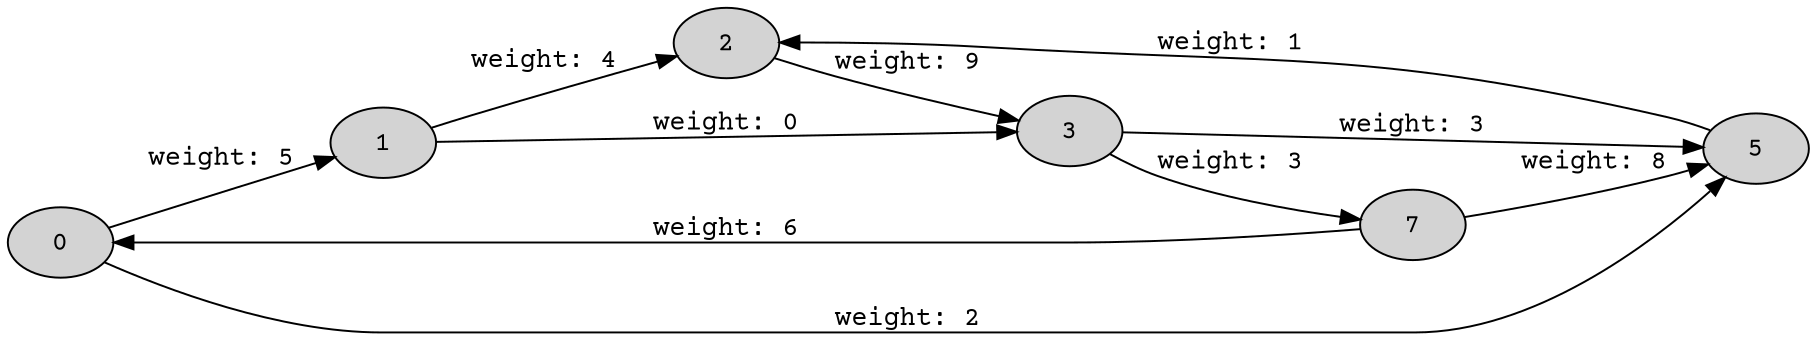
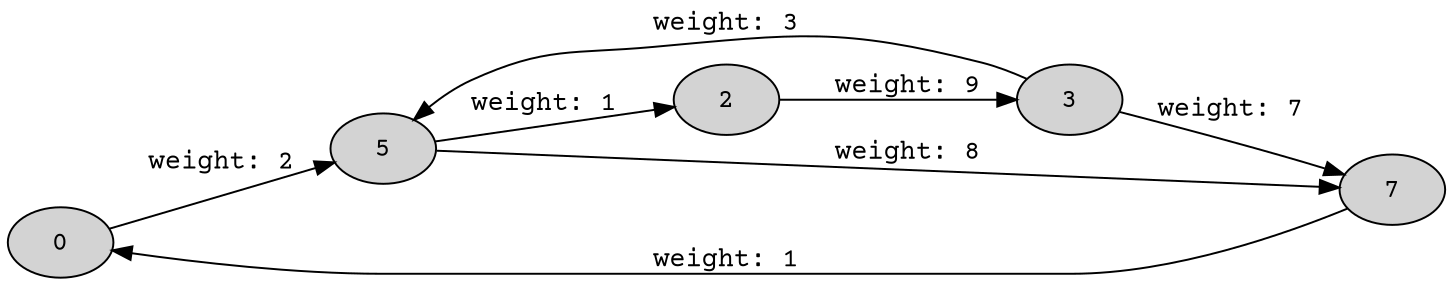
(383, 143) -> none
(1231, 161) -> (1231, 109)
(1577, 196) -> (878, 169)
(726, 228) -> (726, 259)
